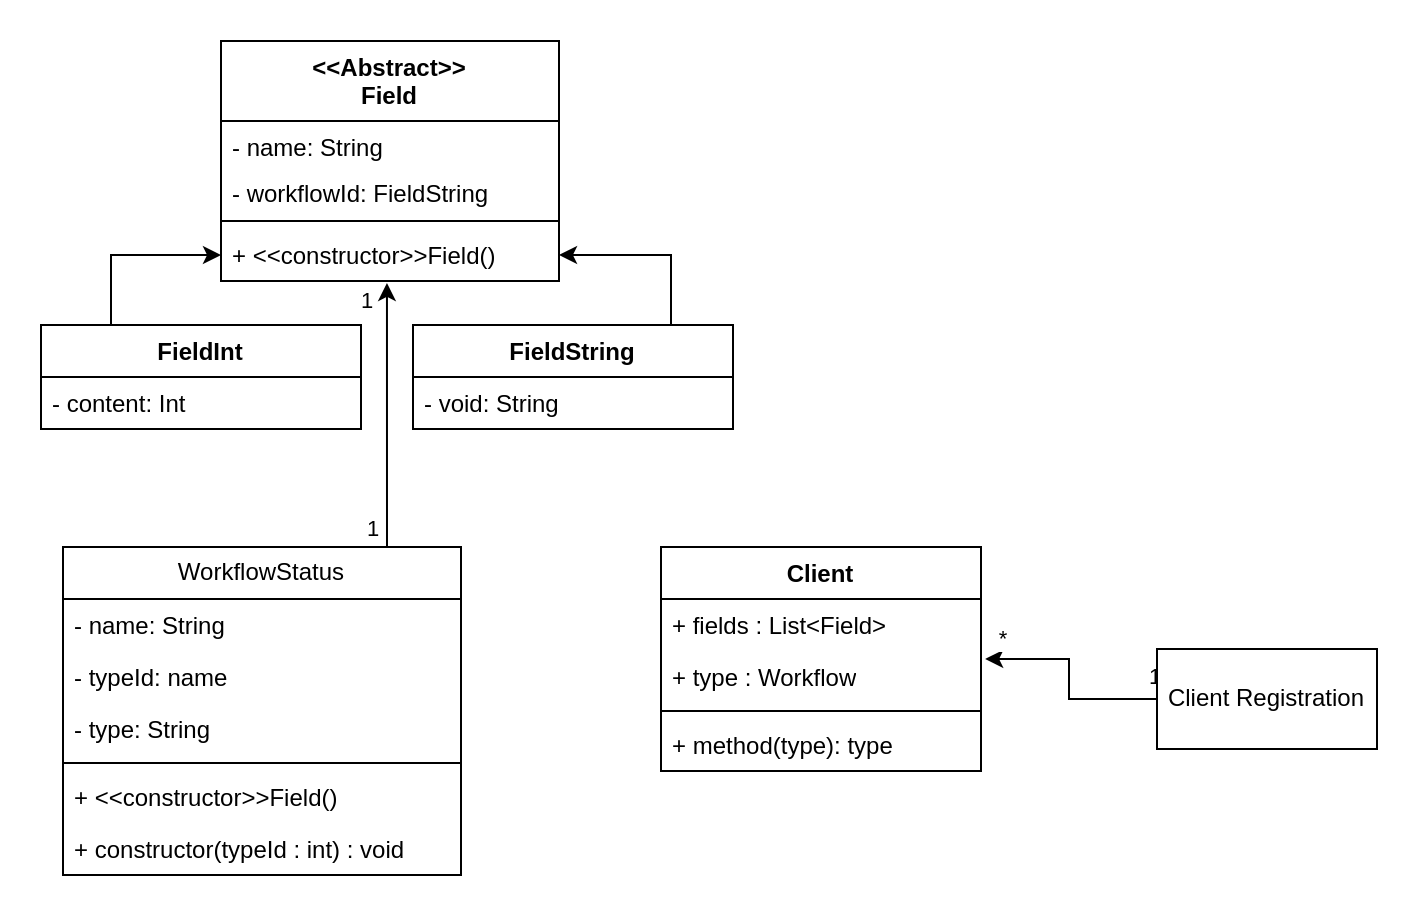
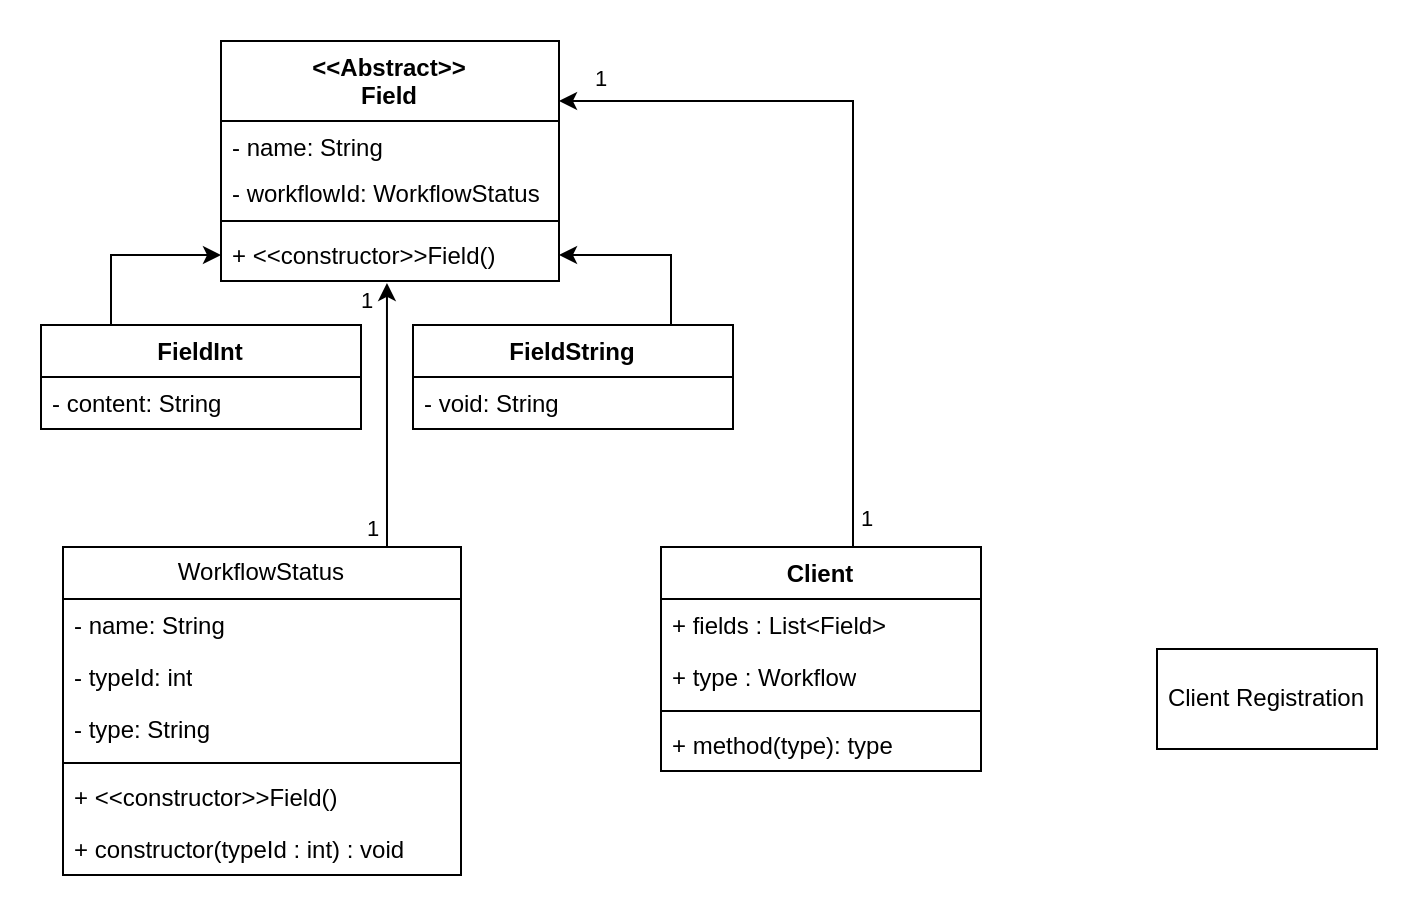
none -> (853, 184)
(379, 195) -> (392, 210)
(138, 405) -> (155, 405)
(160, 679) -> (150, 679)
(1069, 688) -> none
